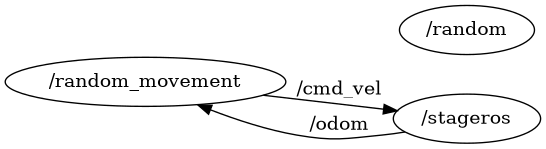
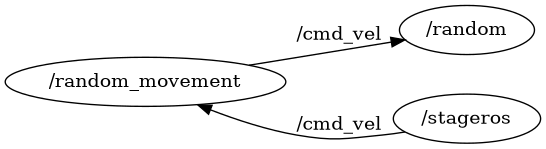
(323, 102) -> (320, 54)
(339, 125) -> (339, 125)
